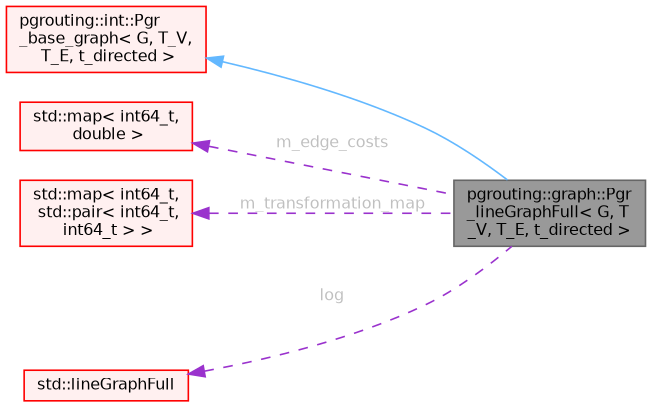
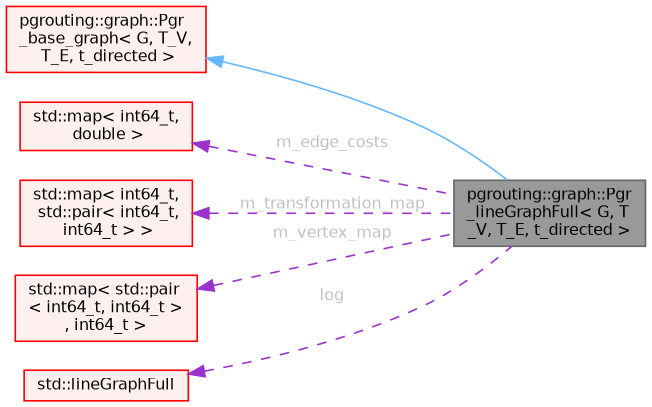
(106, 39) -> (106, 39)
none -> (106, 308)
